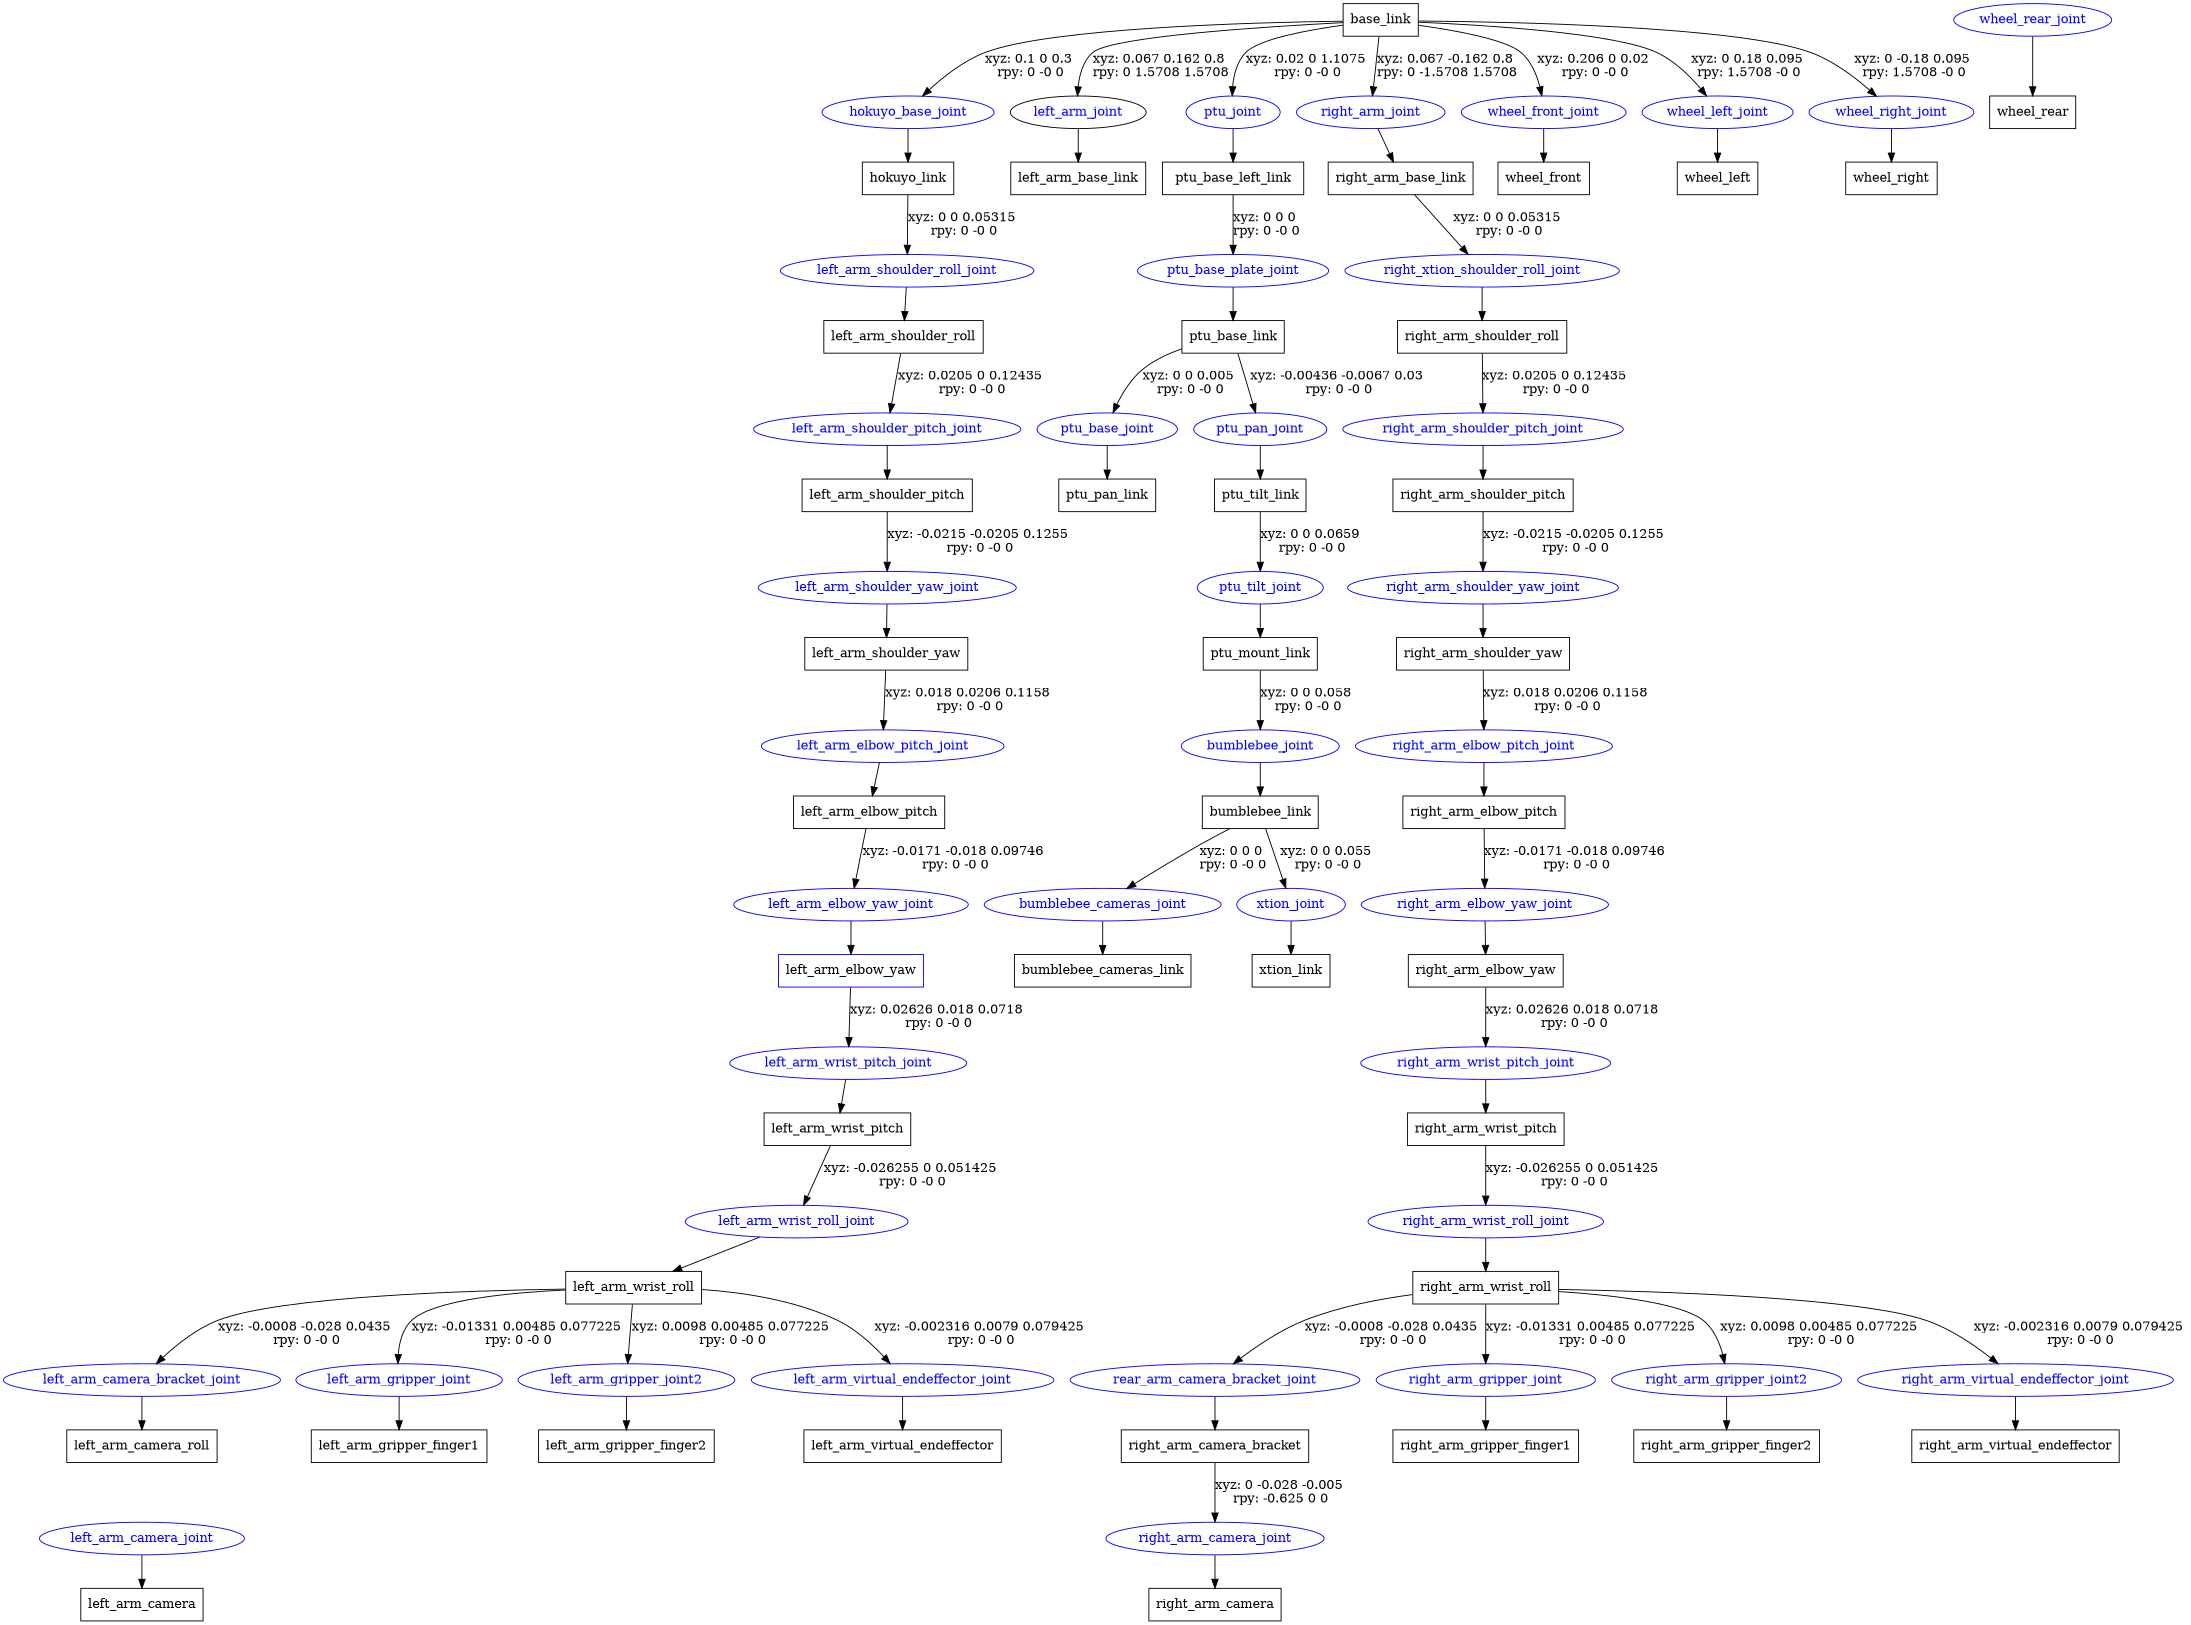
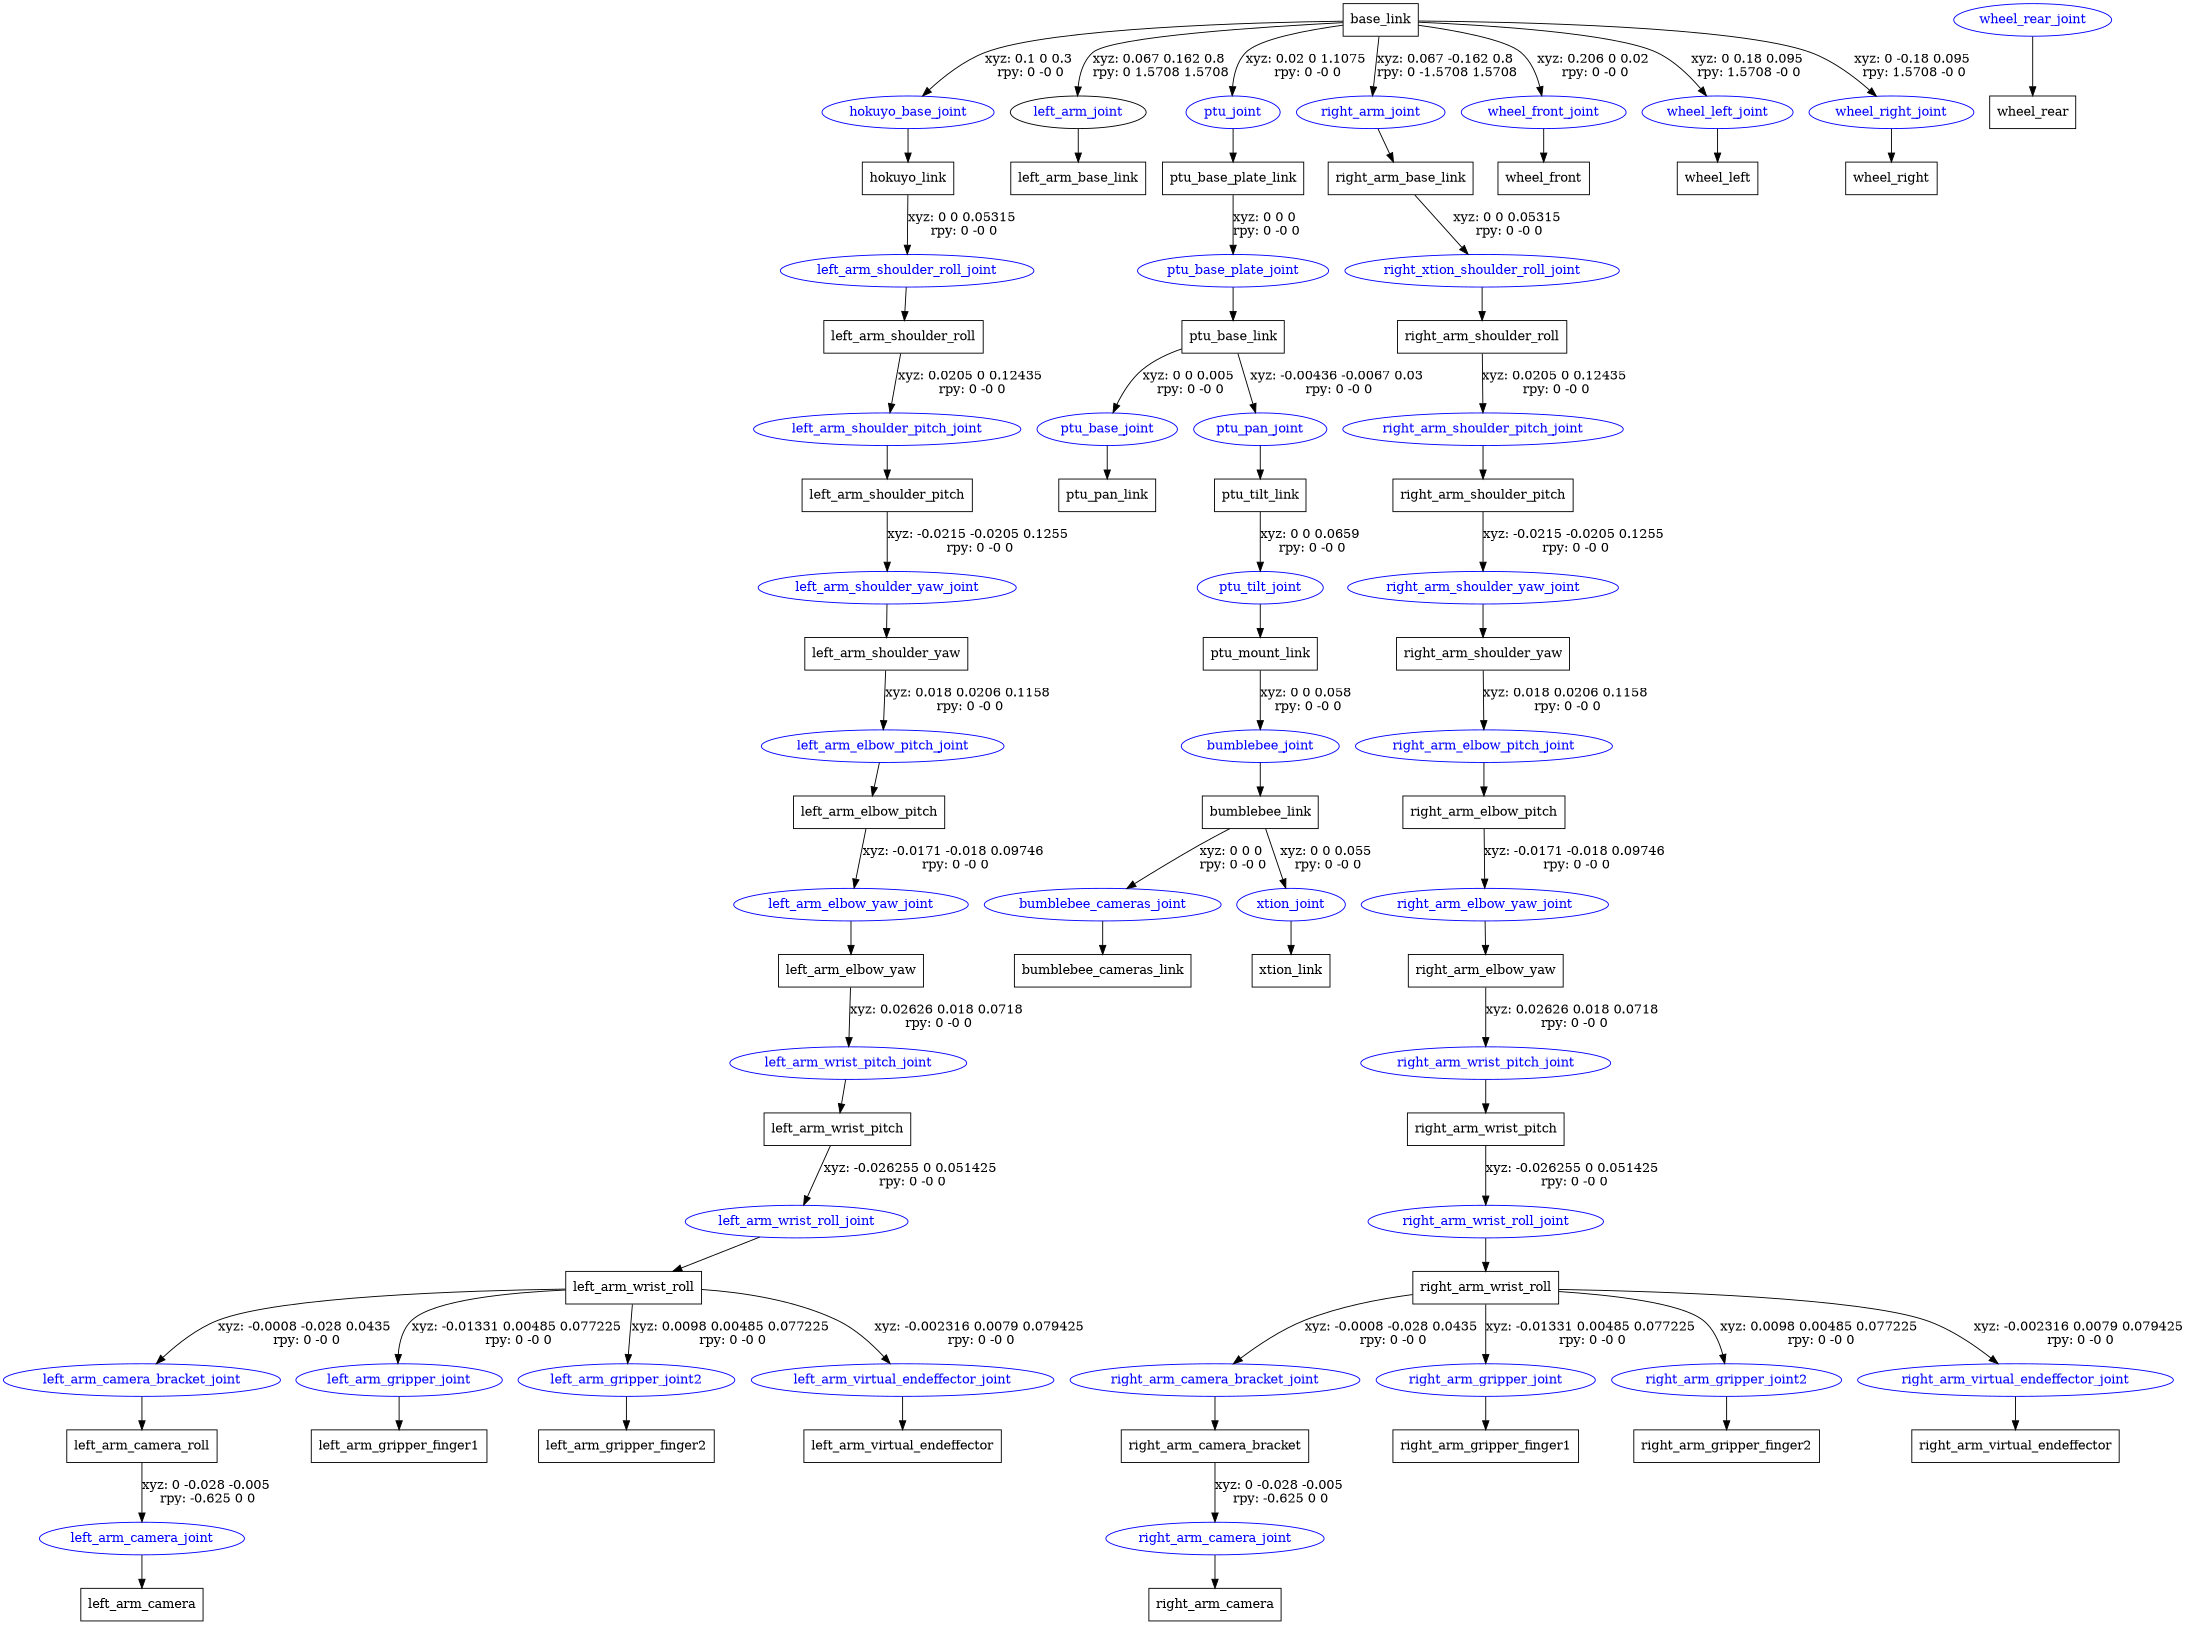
(1233, 178) -> (1233, 178)
(851, 971) -> (851, 971)
(1215, 1380) -> (1215, 1380)
none -> (142, 1488)
